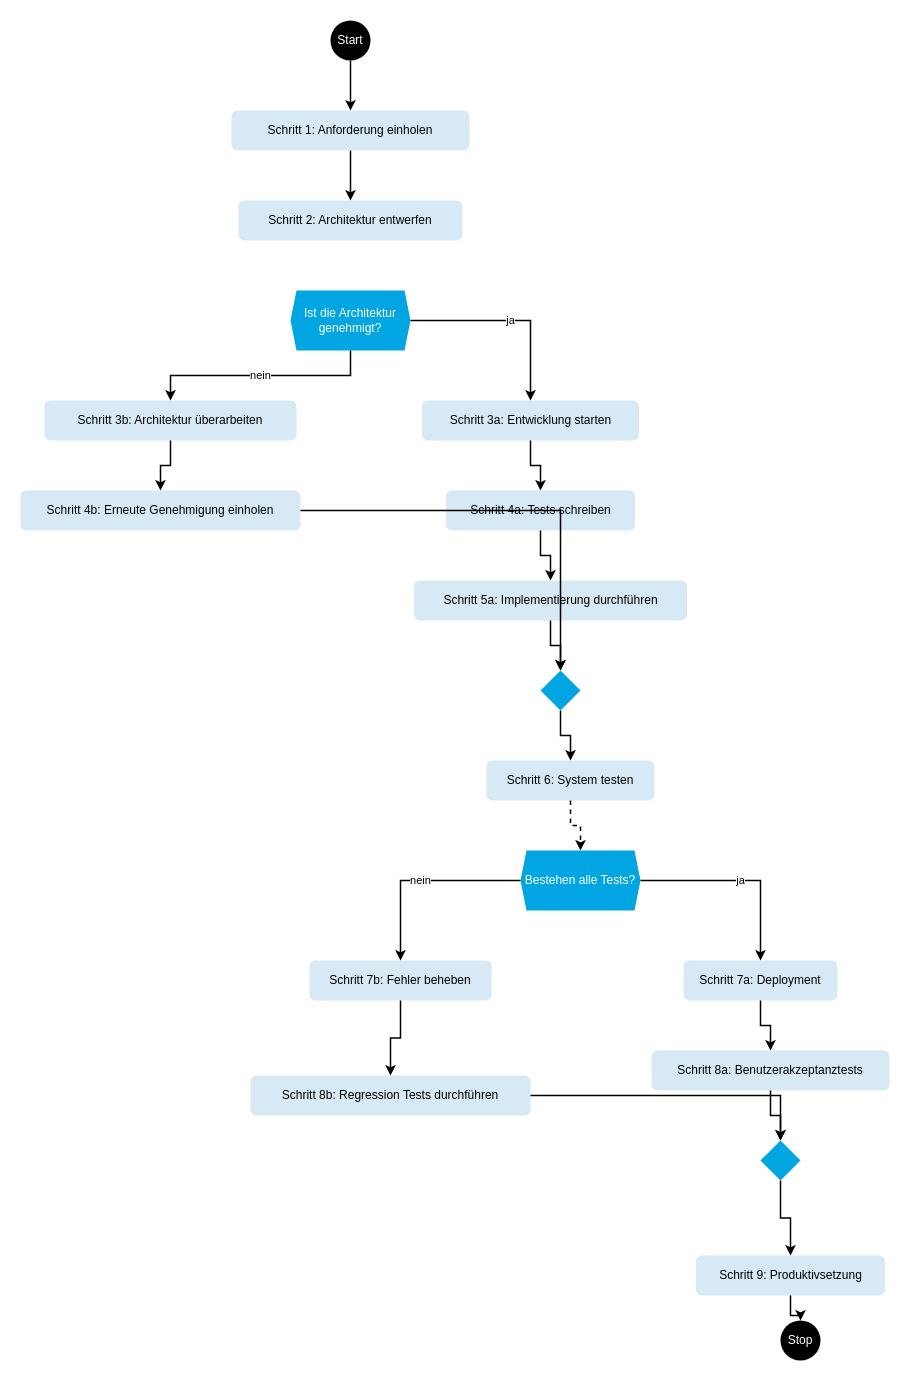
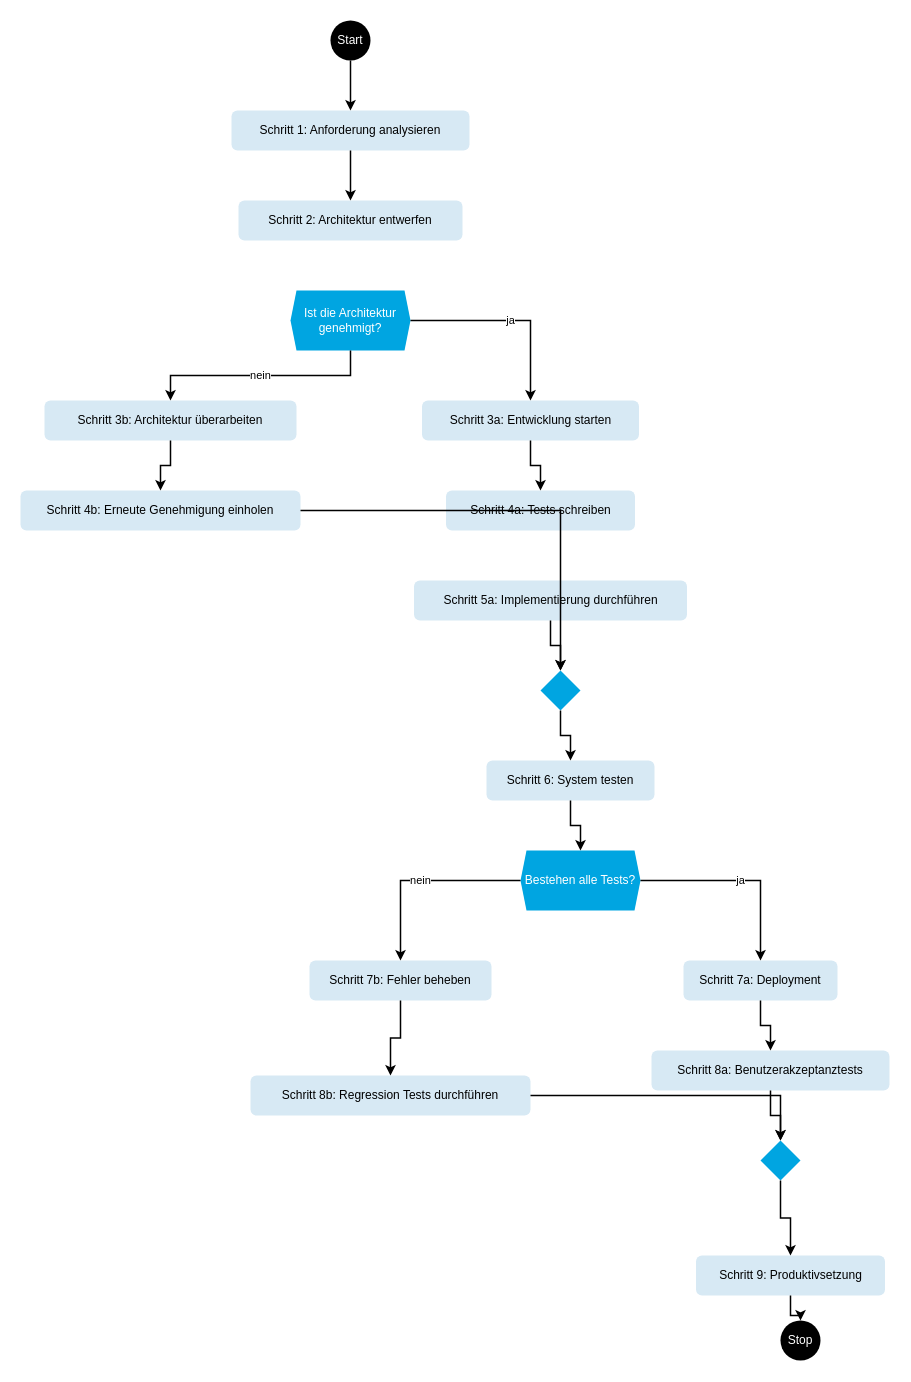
(351, 131) -> (351, 131)
(542, 556) -> none
(573, 826) -> (573, 826)
